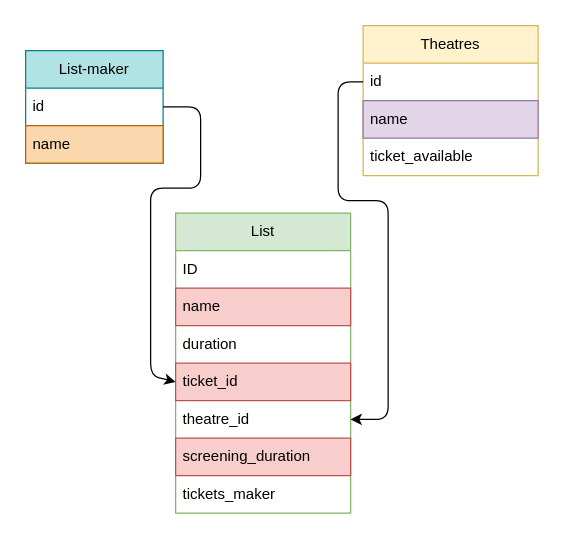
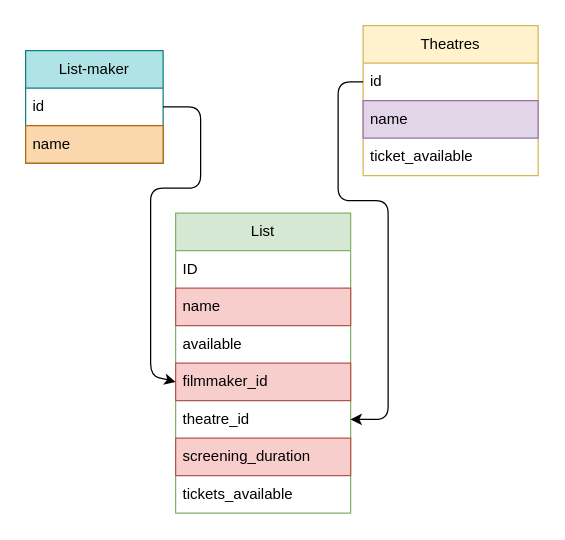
(215, 344) -> (215, 344)
(217, 382) -> (228, 382)
(236, 494) -> (247, 494)
